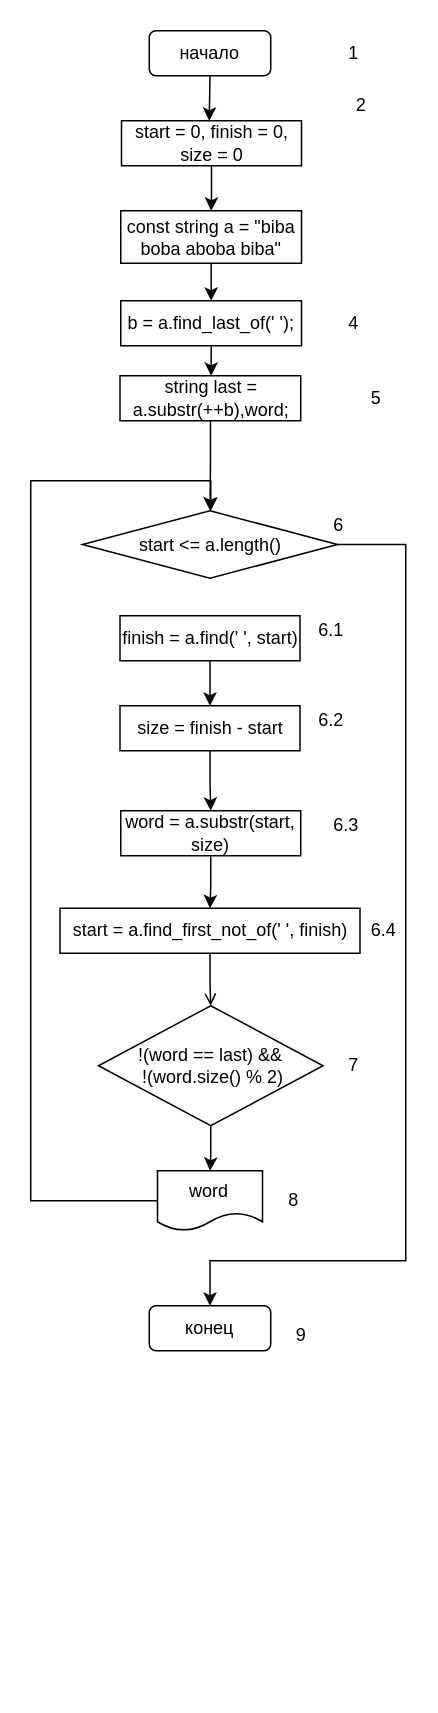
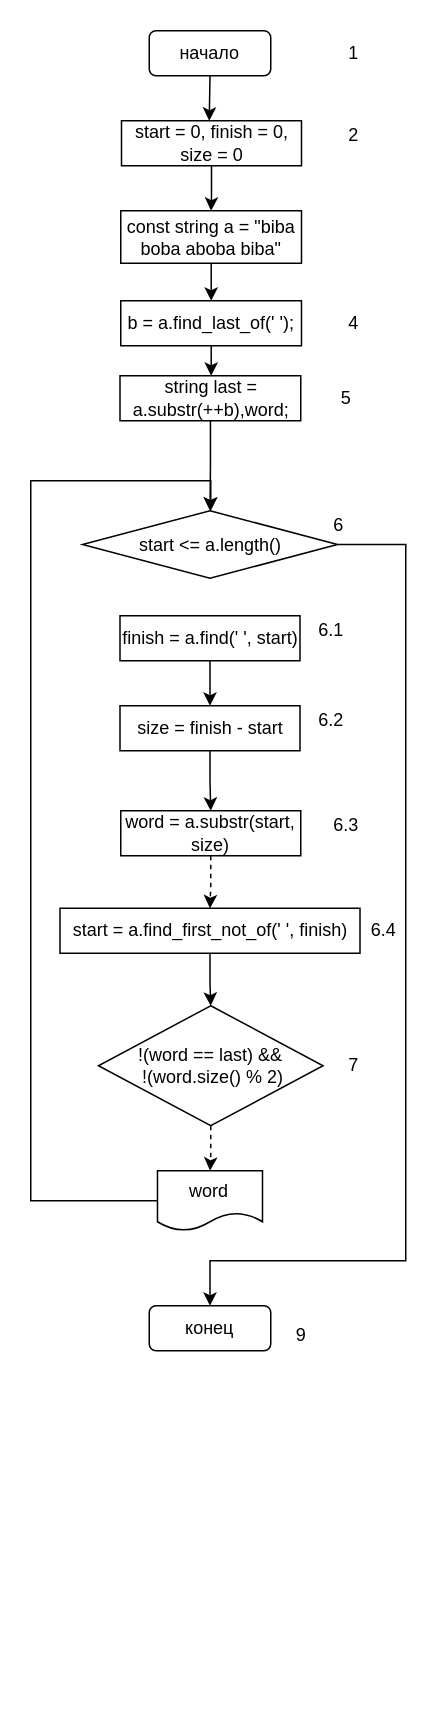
(360, 106) -> (353, 136)
(376, 398) -> (346, 398)
(211, 878) -> (211, 878)
(210, 996) -> (210, 994)
(211, 1144) -> (211, 1144)
(293, 1201) -> none
